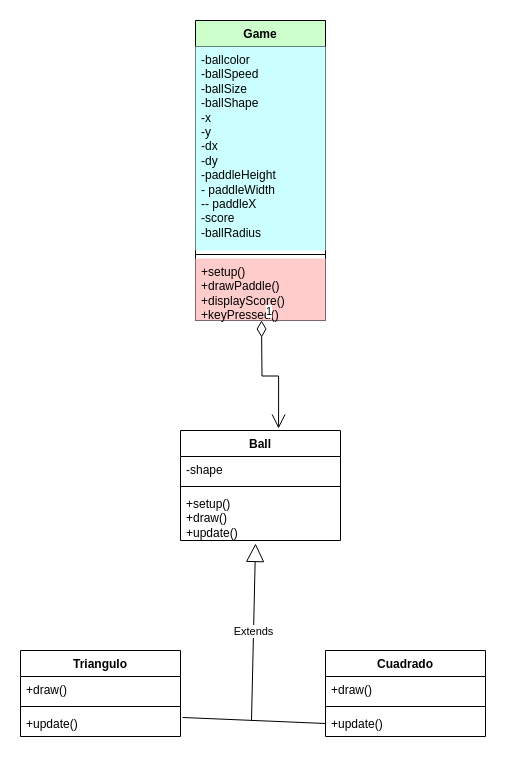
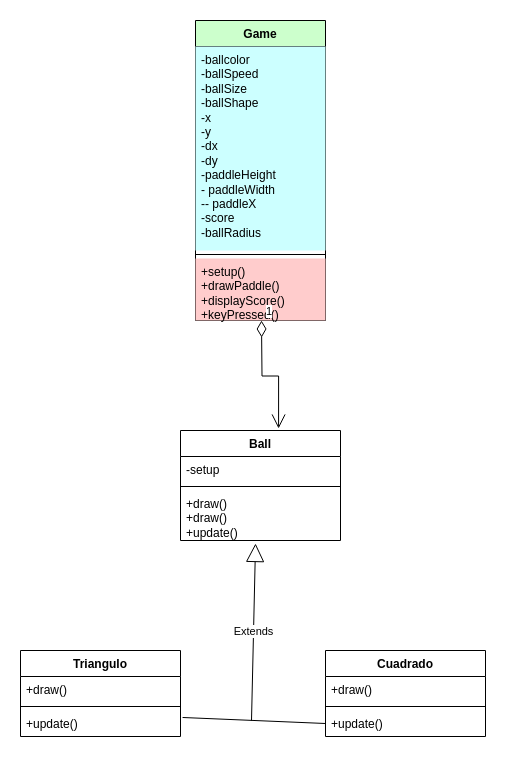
(207, 471) -> (207, 471)
(217, 519) -> (217, 519)
